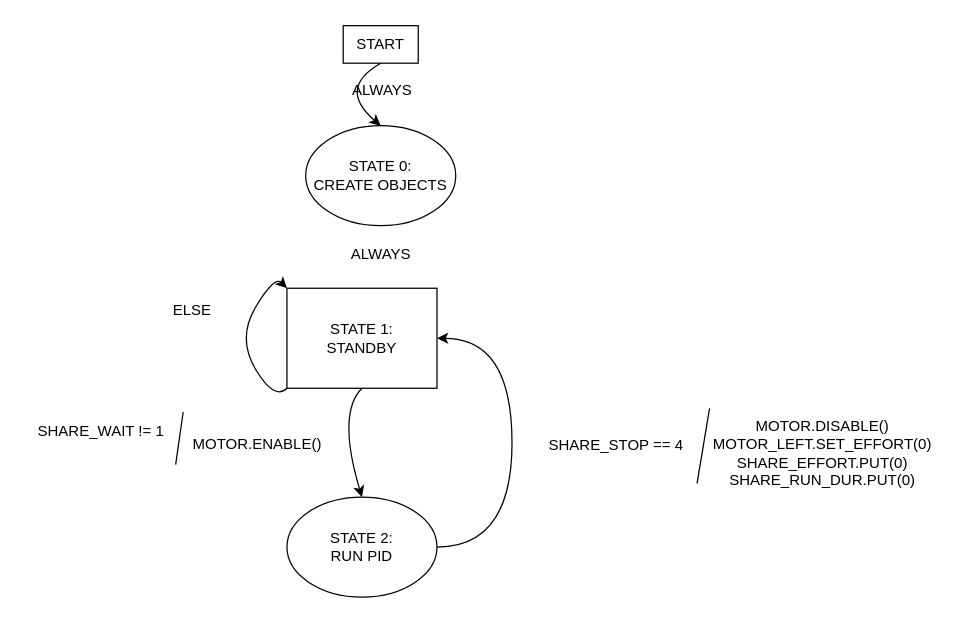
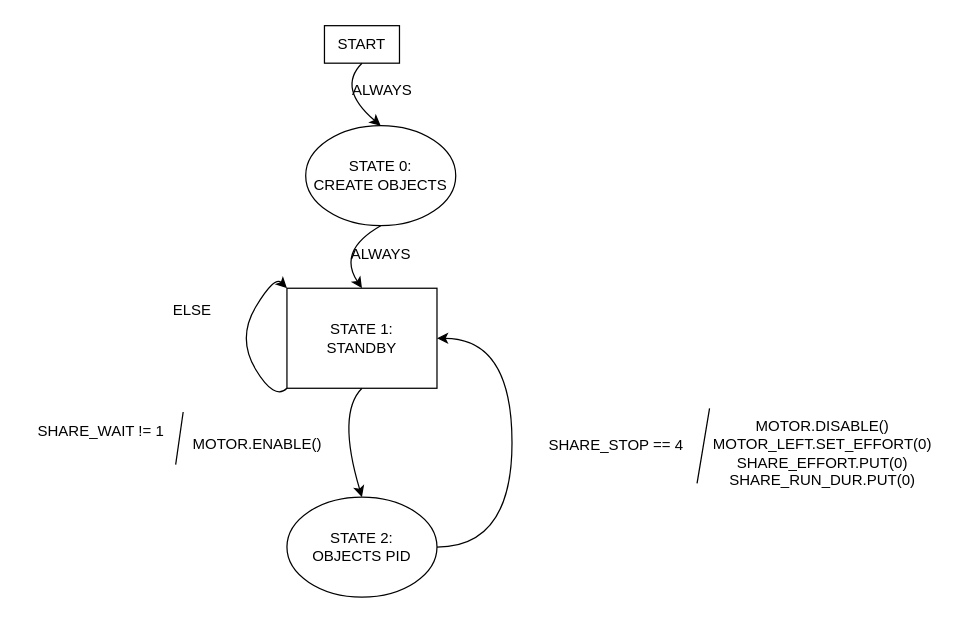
(381, 44) -> (362, 44)
none -> (355, 248)
(362, 547) -> (362, 547)
